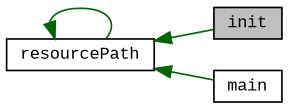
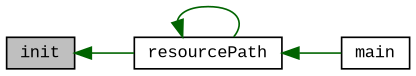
(192, 34) -> (113, 53)
